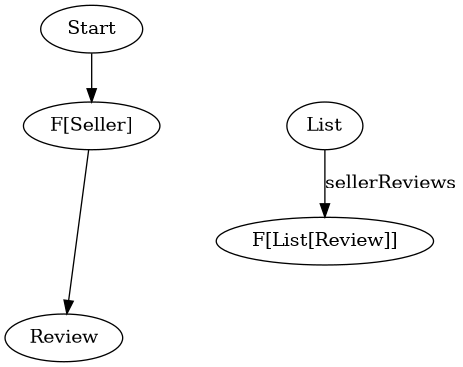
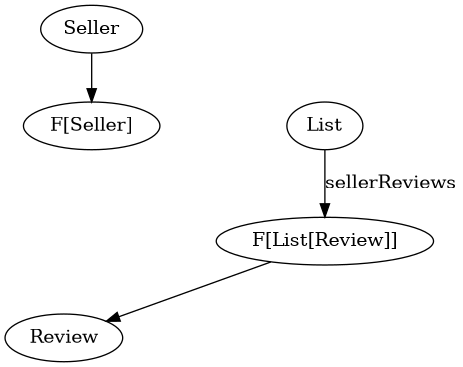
(92, 29) -> (92, 29)
(79, 225) -> (195, 289)
